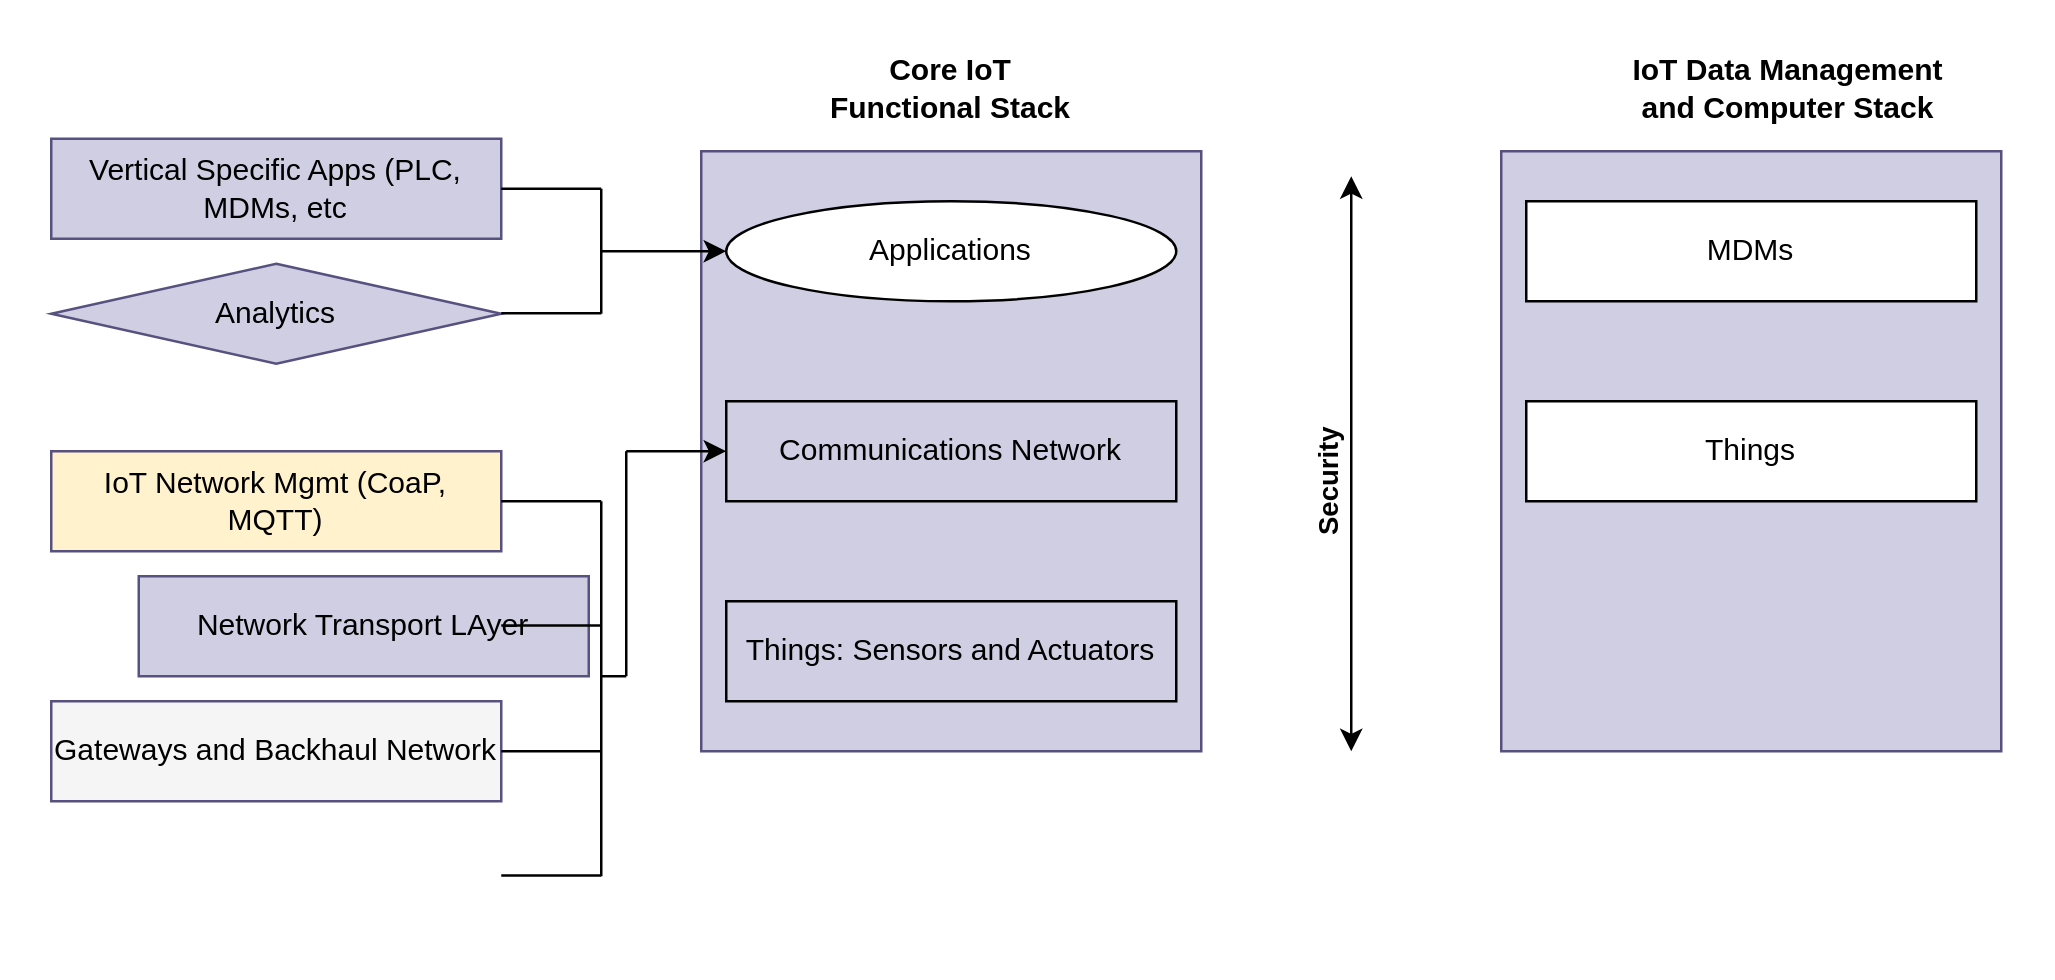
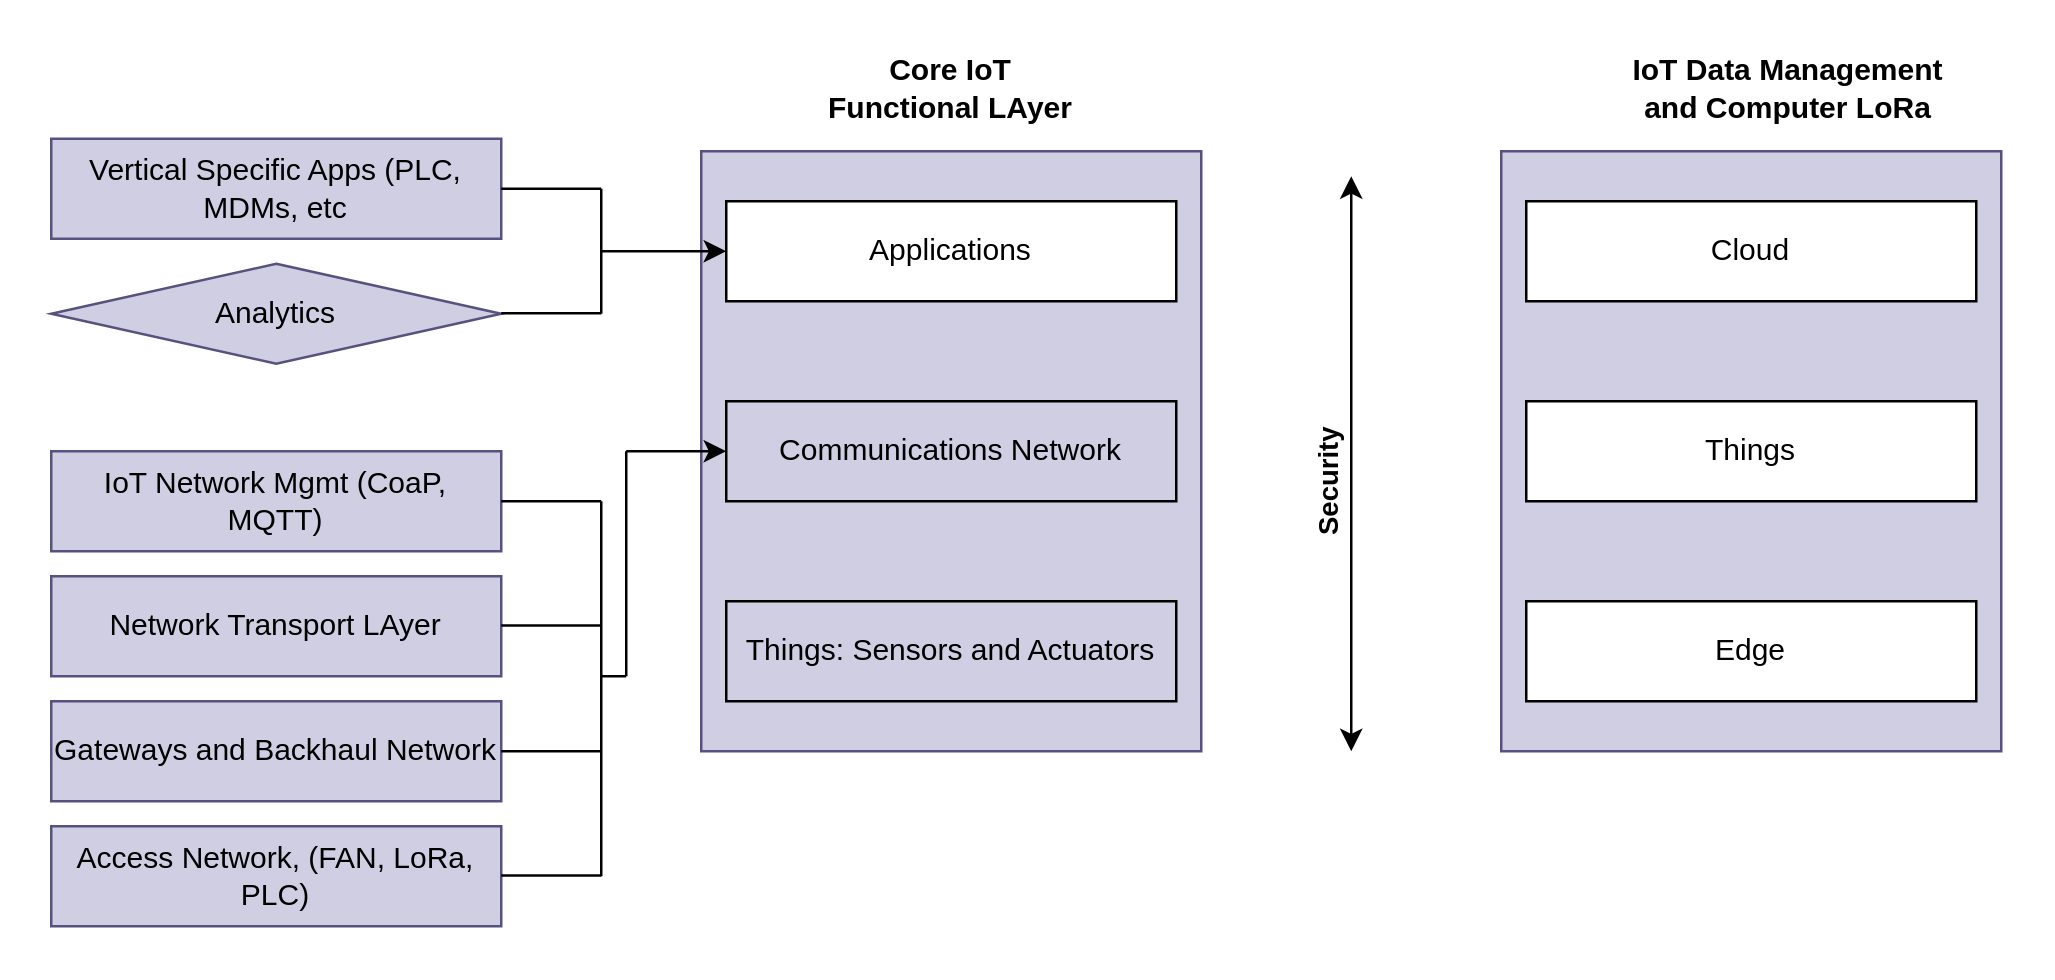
(951, 89) -> (951, 89)
(1789, 89) -> (1789, 89)
(951, 251) -> (951, 251)
(1751, 251) -> (1751, 251)
(276, 501) -> (276, 501)
(364, 626) -> (276, 626)
none -> (1751, 651)
(276, 751) -> (276, 751)
none -> (276, 876)
